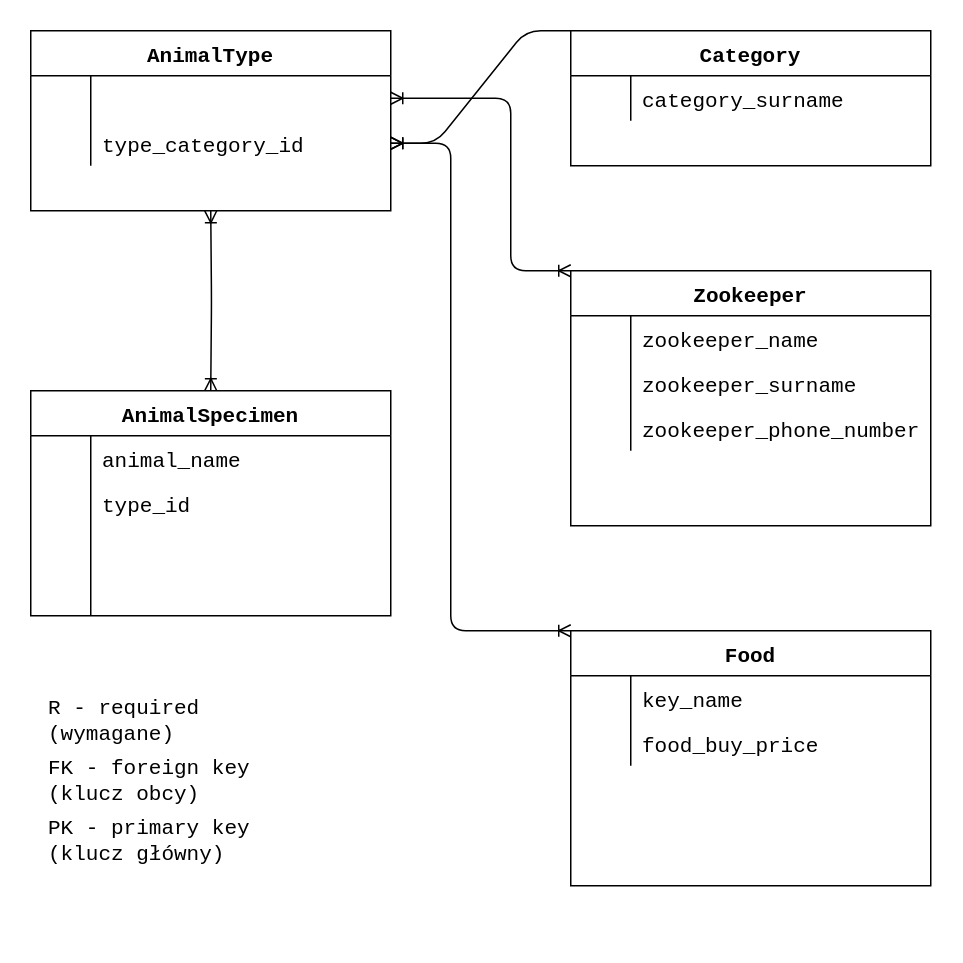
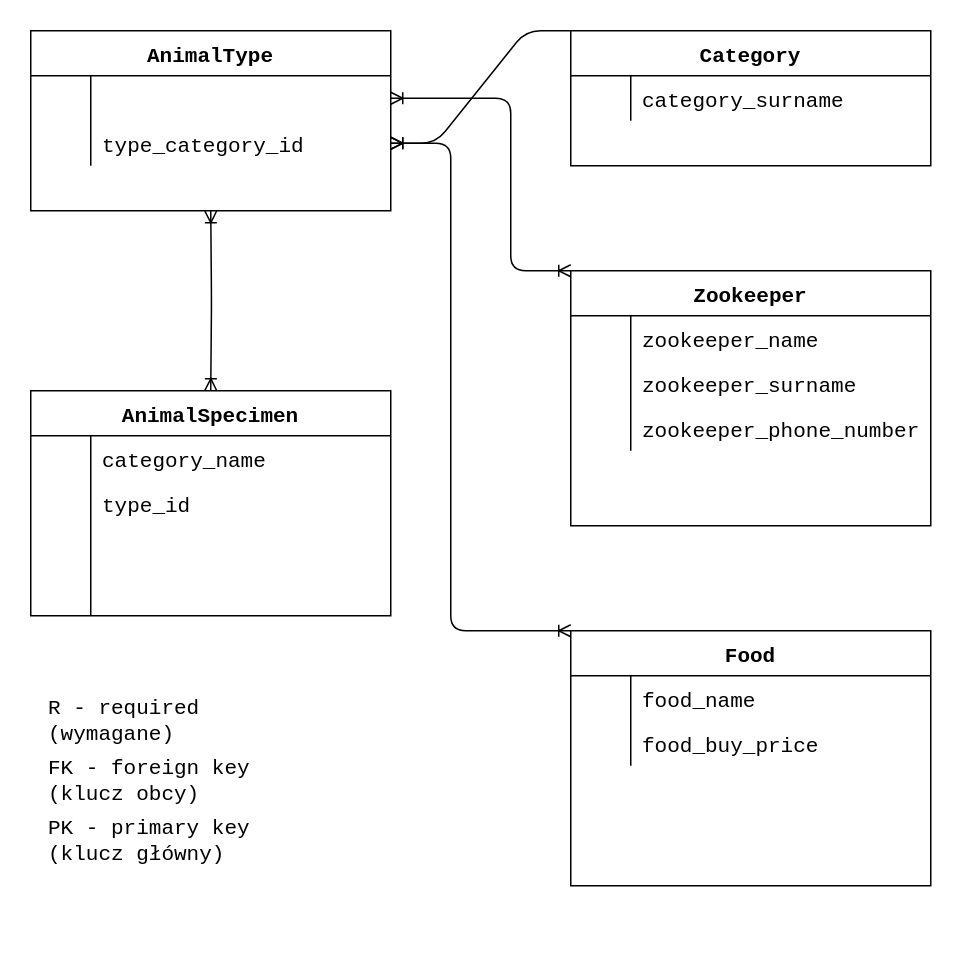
(161, 460) -> (178, 460)
(689, 700) -> (695, 700)
